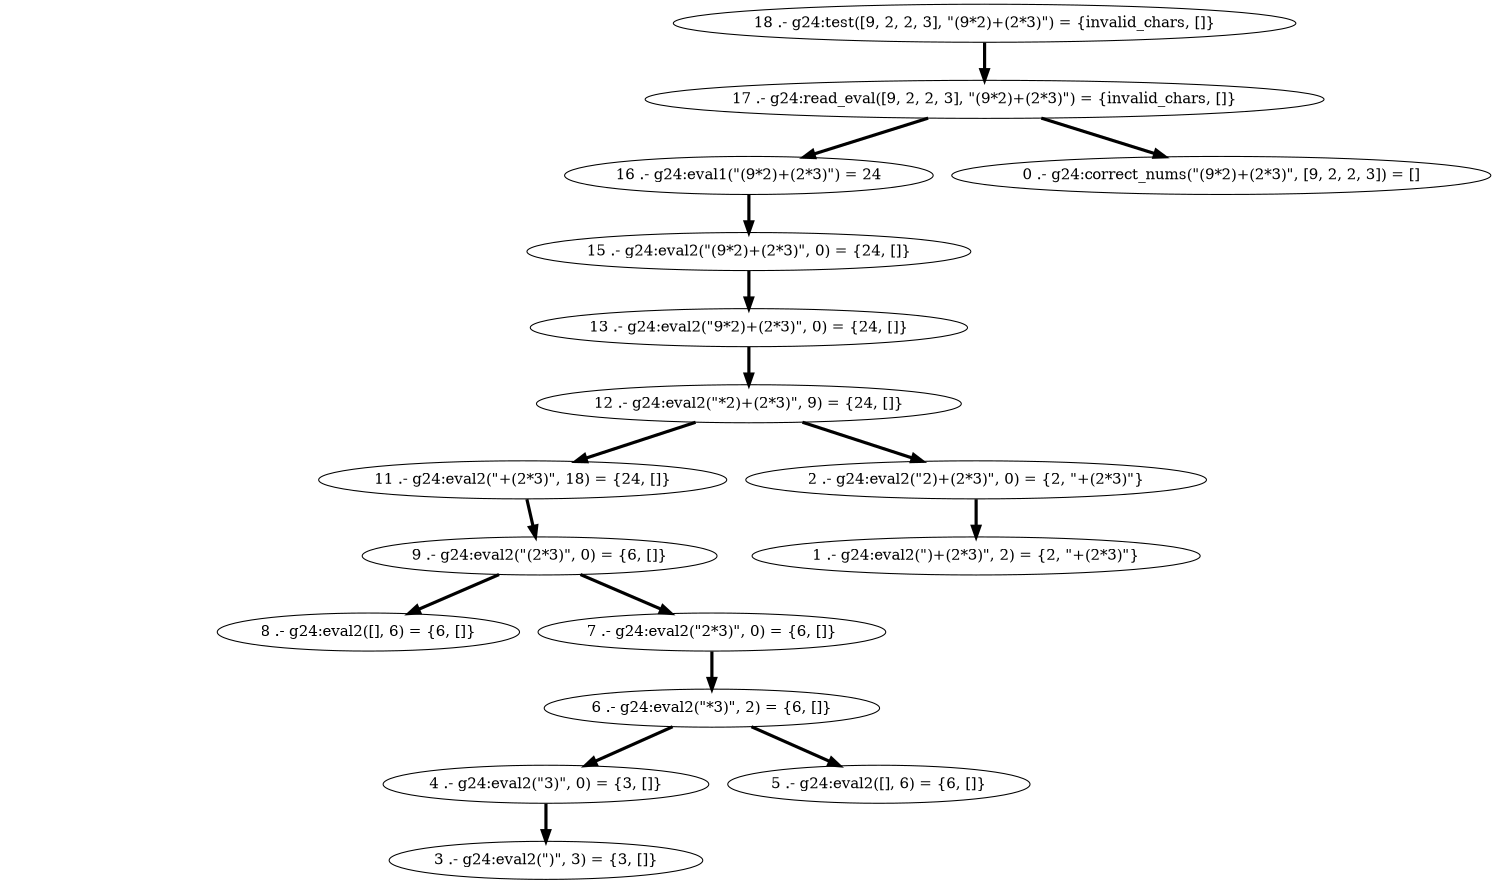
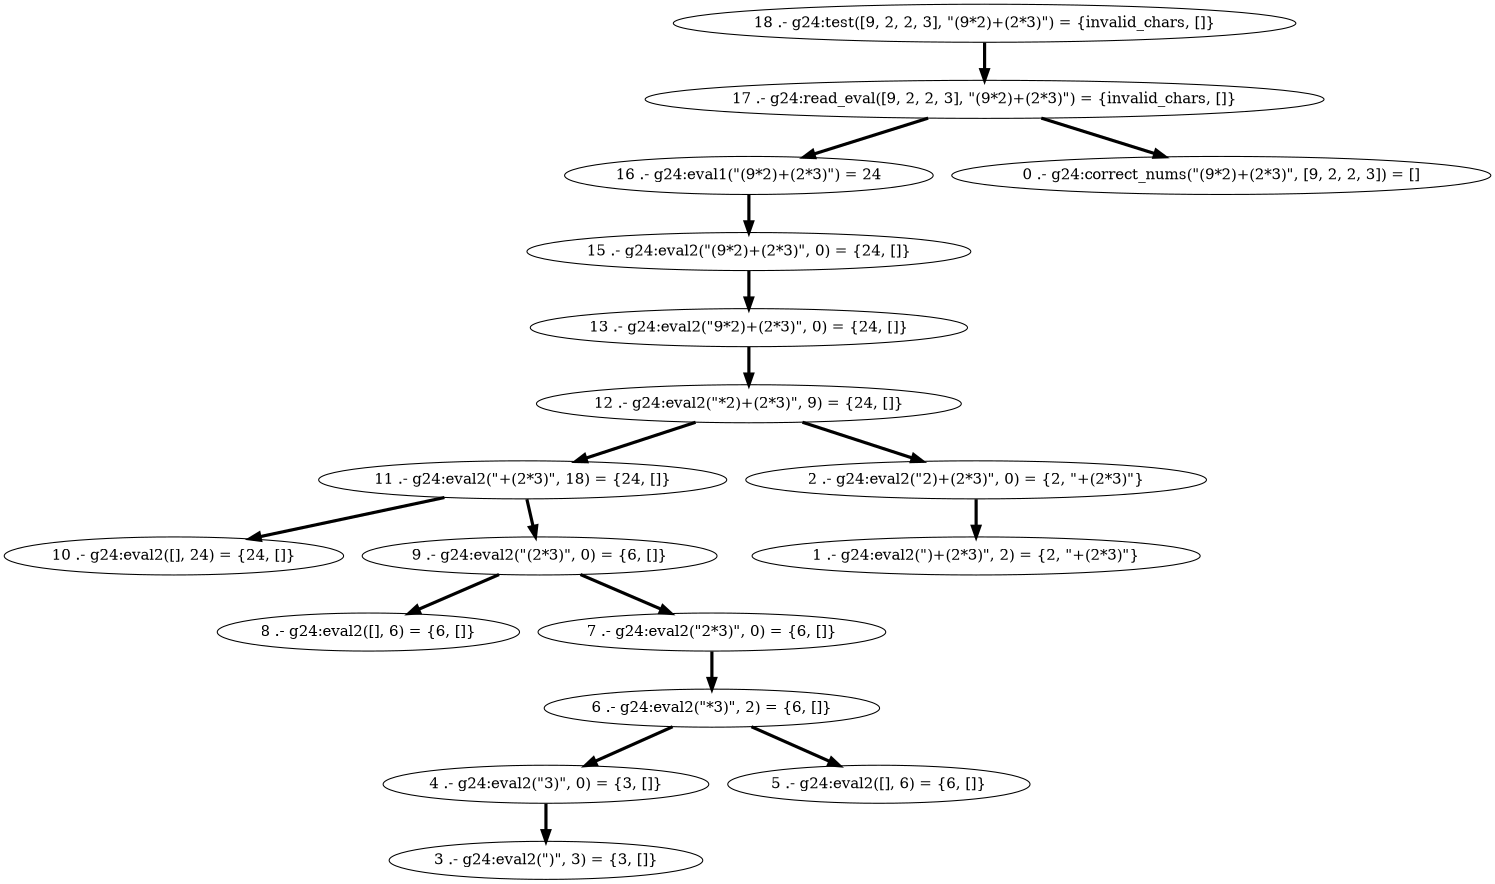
none -> (174, 556)
